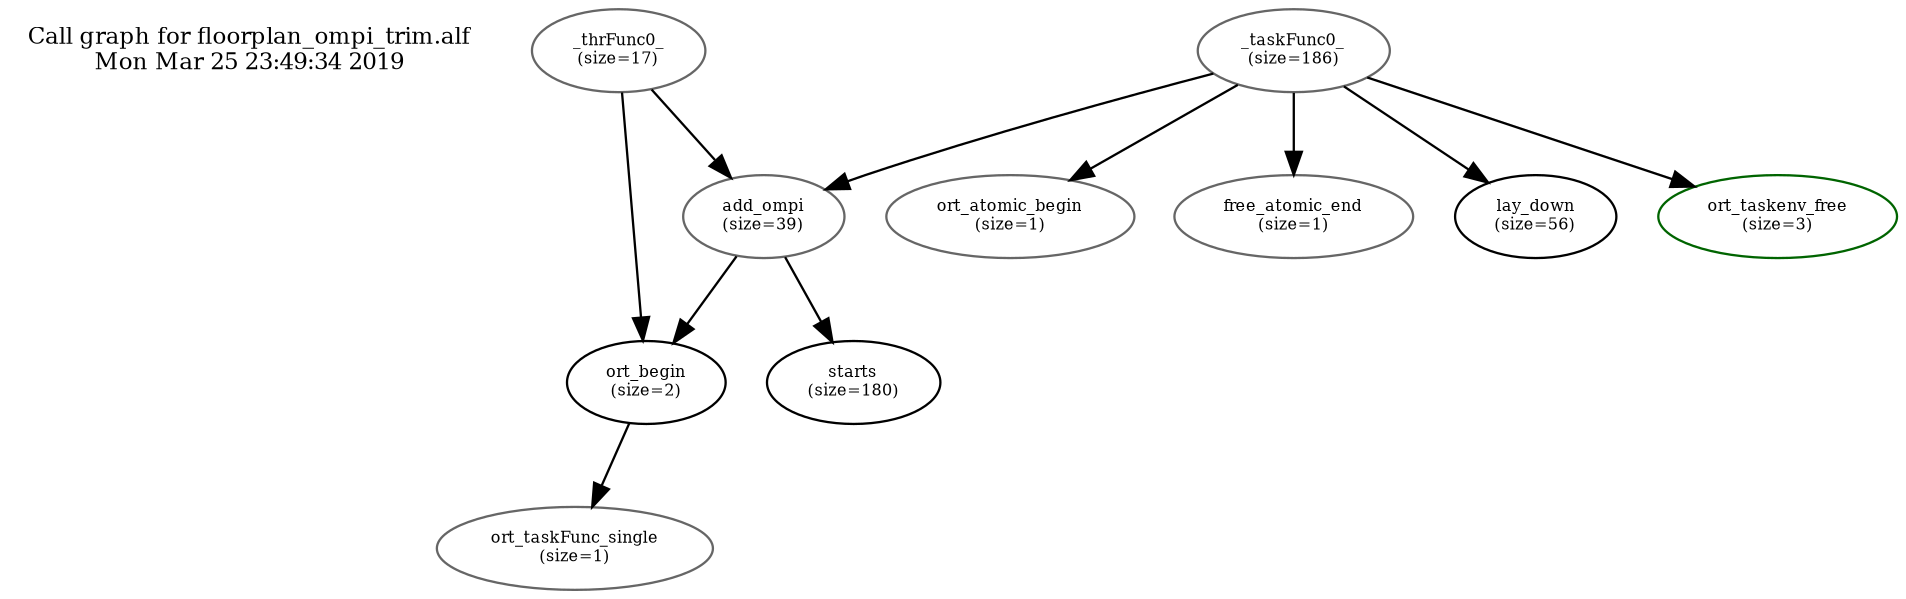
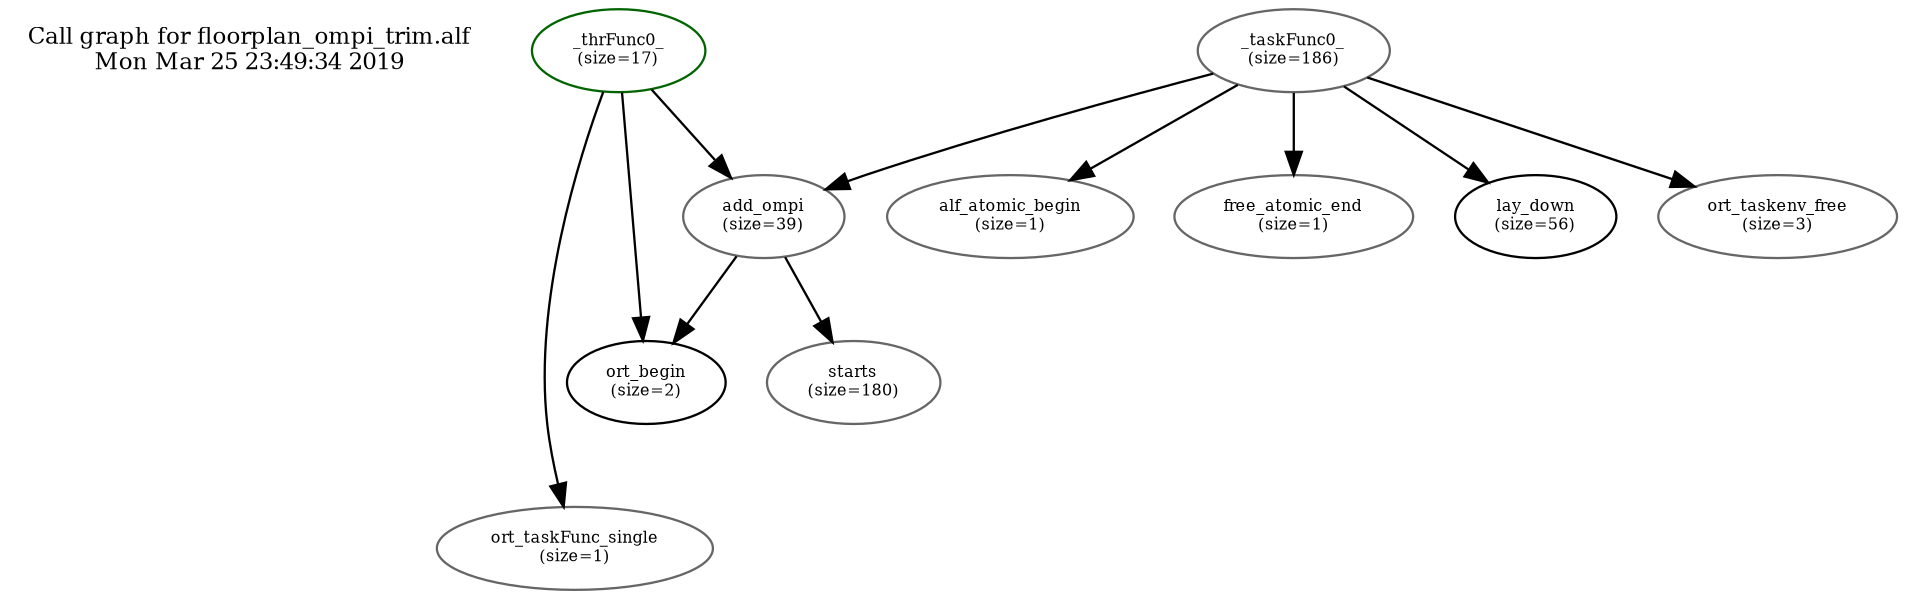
(619, 51) -> (619, 51)
(1010, 217) -> (1010, 217)
(1778, 217) -> (1778, 217)
(854, 382) -> (854, 382)
(616, 454) -> (552, 285)
